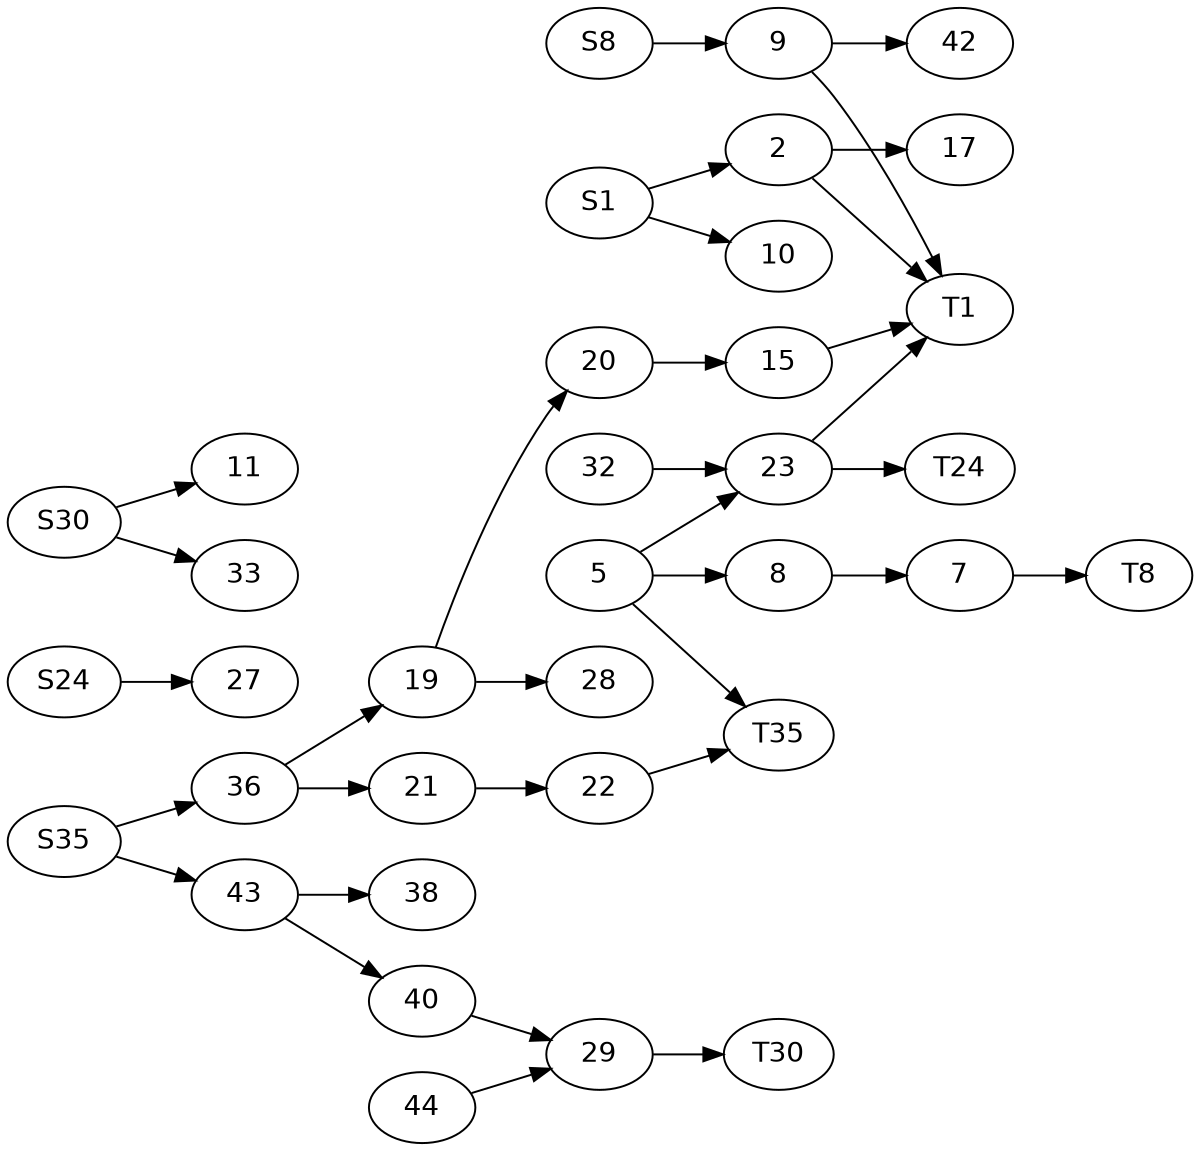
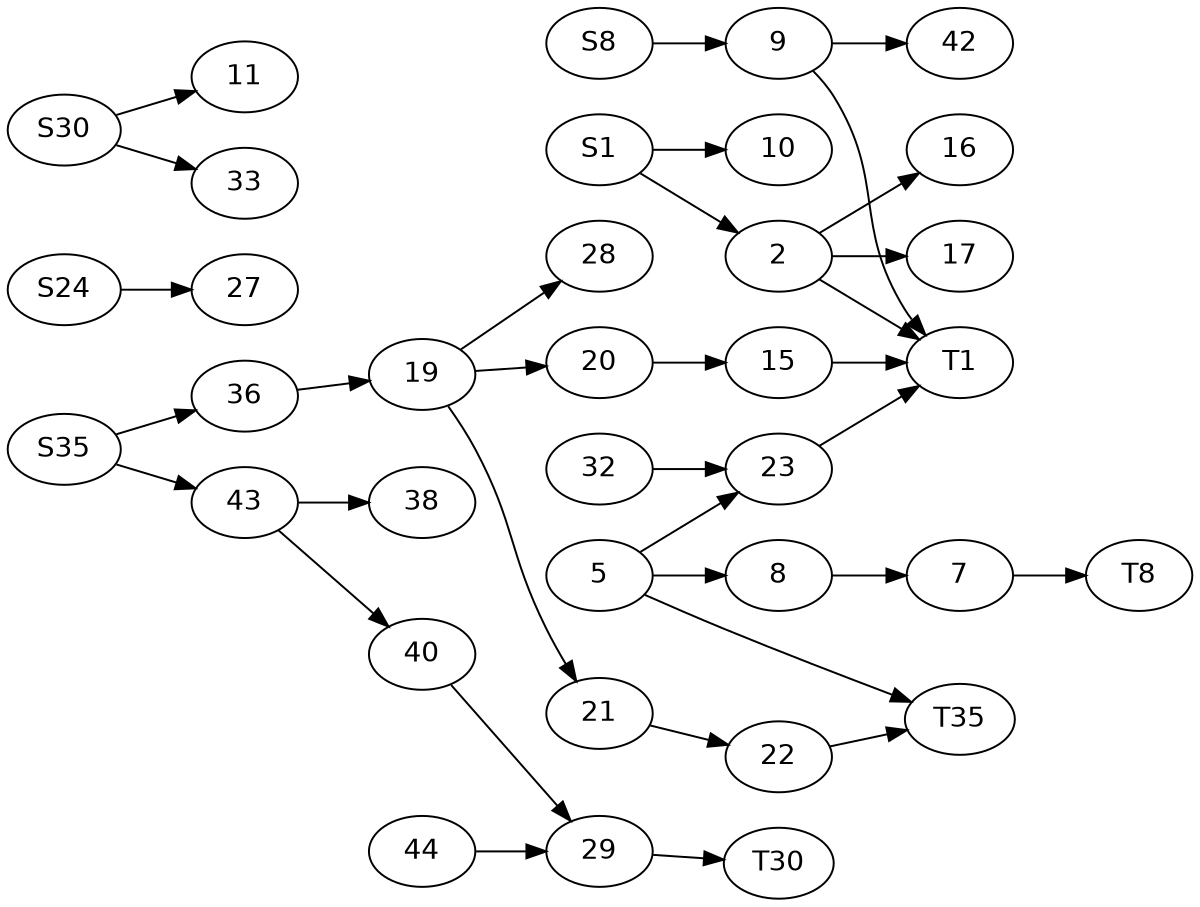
none -> (960, 150)
(960, 469) -> none
(324, 788) -> (510, 534)
